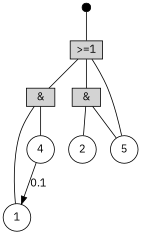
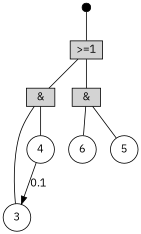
(111, 96) -> none
(82, 149) -> (82, 149)
(17, 217) -> (17, 217)
